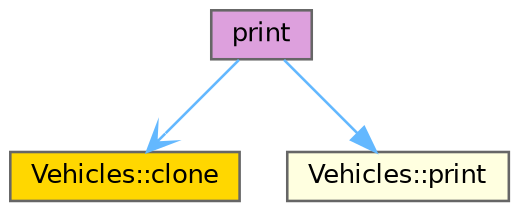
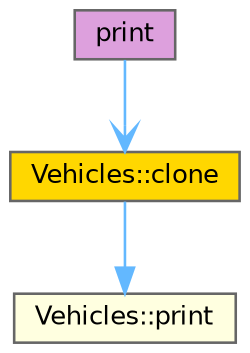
(321, 97) -> (125, 235)
